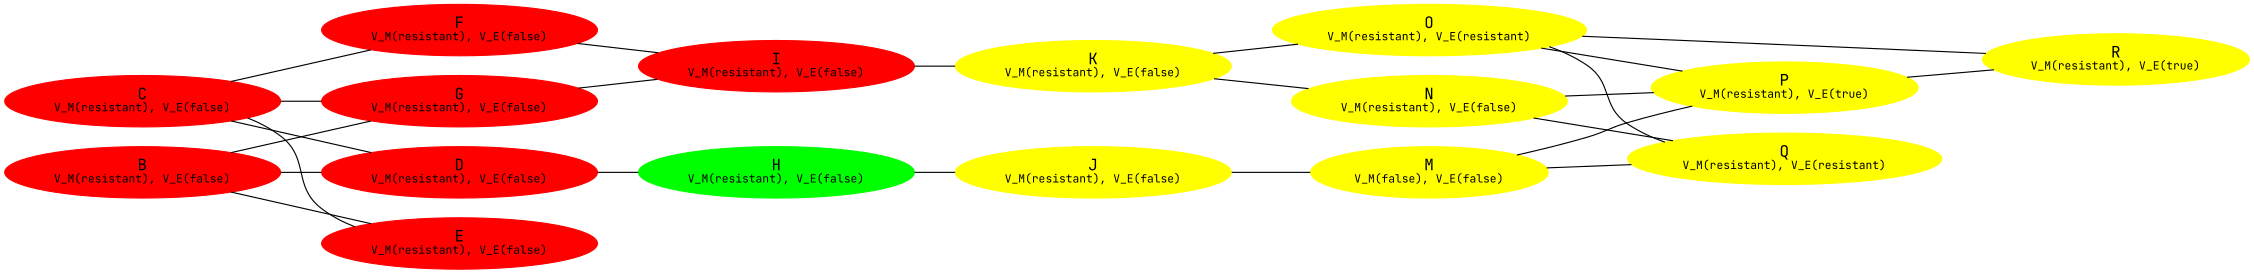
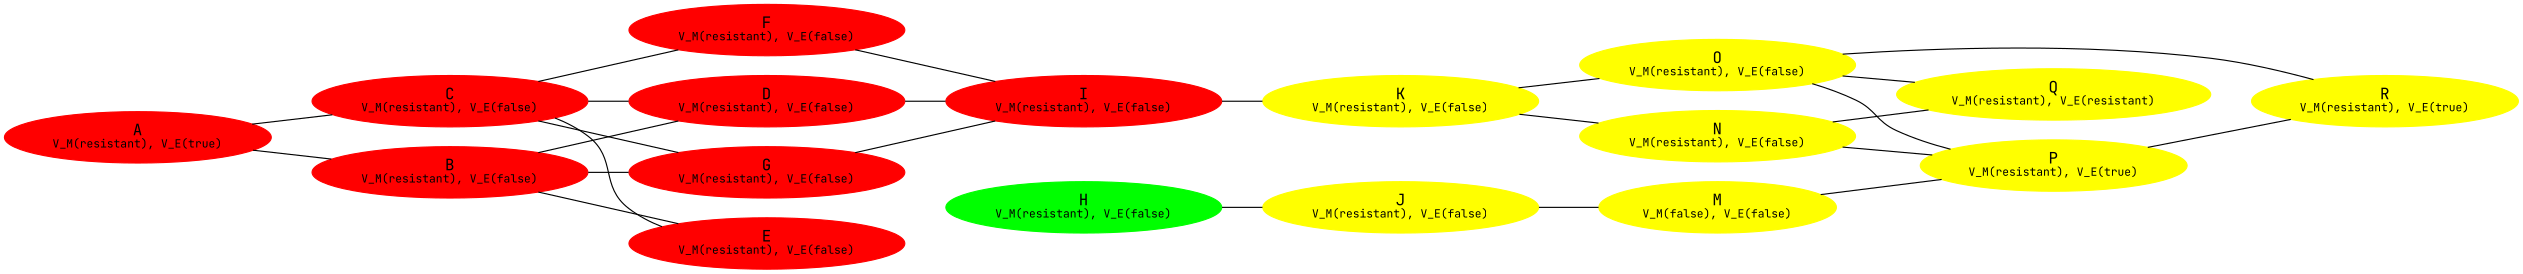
(1429, 37) -> (1718, 72)
none -> (138, 137)
(1589, 166) -> none
(618, 172) -> (925, 101)
